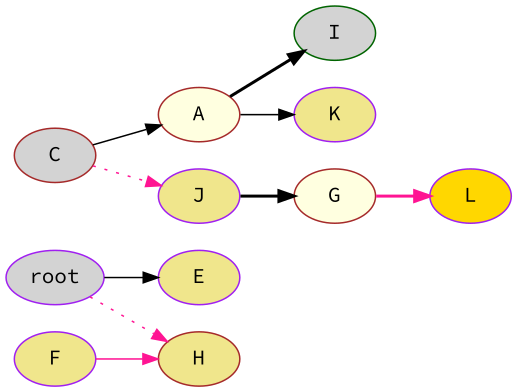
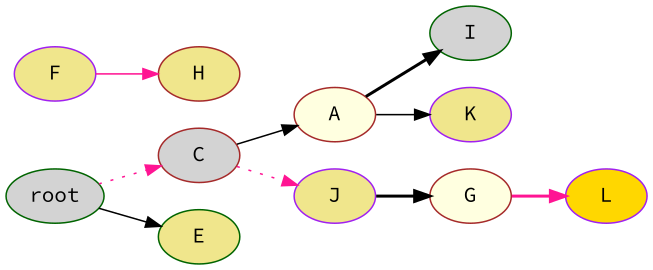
(55, 278) -> (55, 196)
(199, 278) -> (199, 237)
(122, 315) -> (122, 177)
